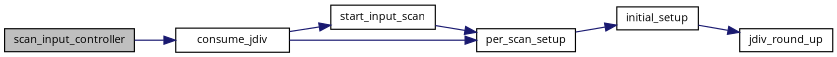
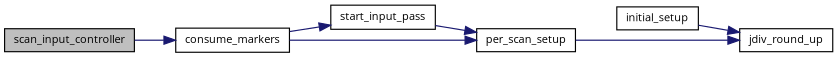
(383, 17) -> (383, 17)
(590, 30) -> (652, 40)
(233, 40) -> (233, 40)
